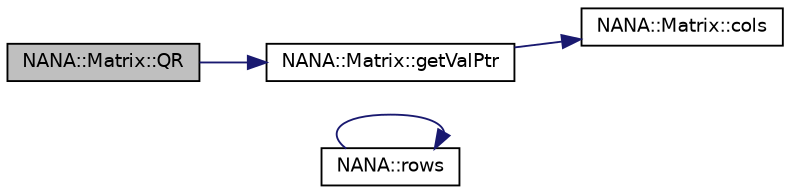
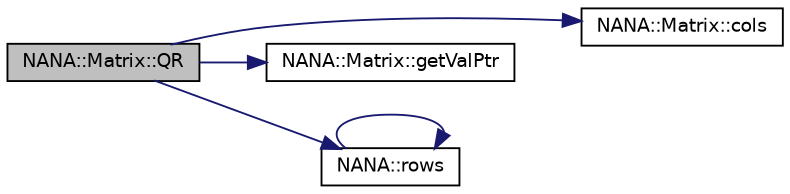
(538, 45) -> (366, 20)
none -> (238, 111)
